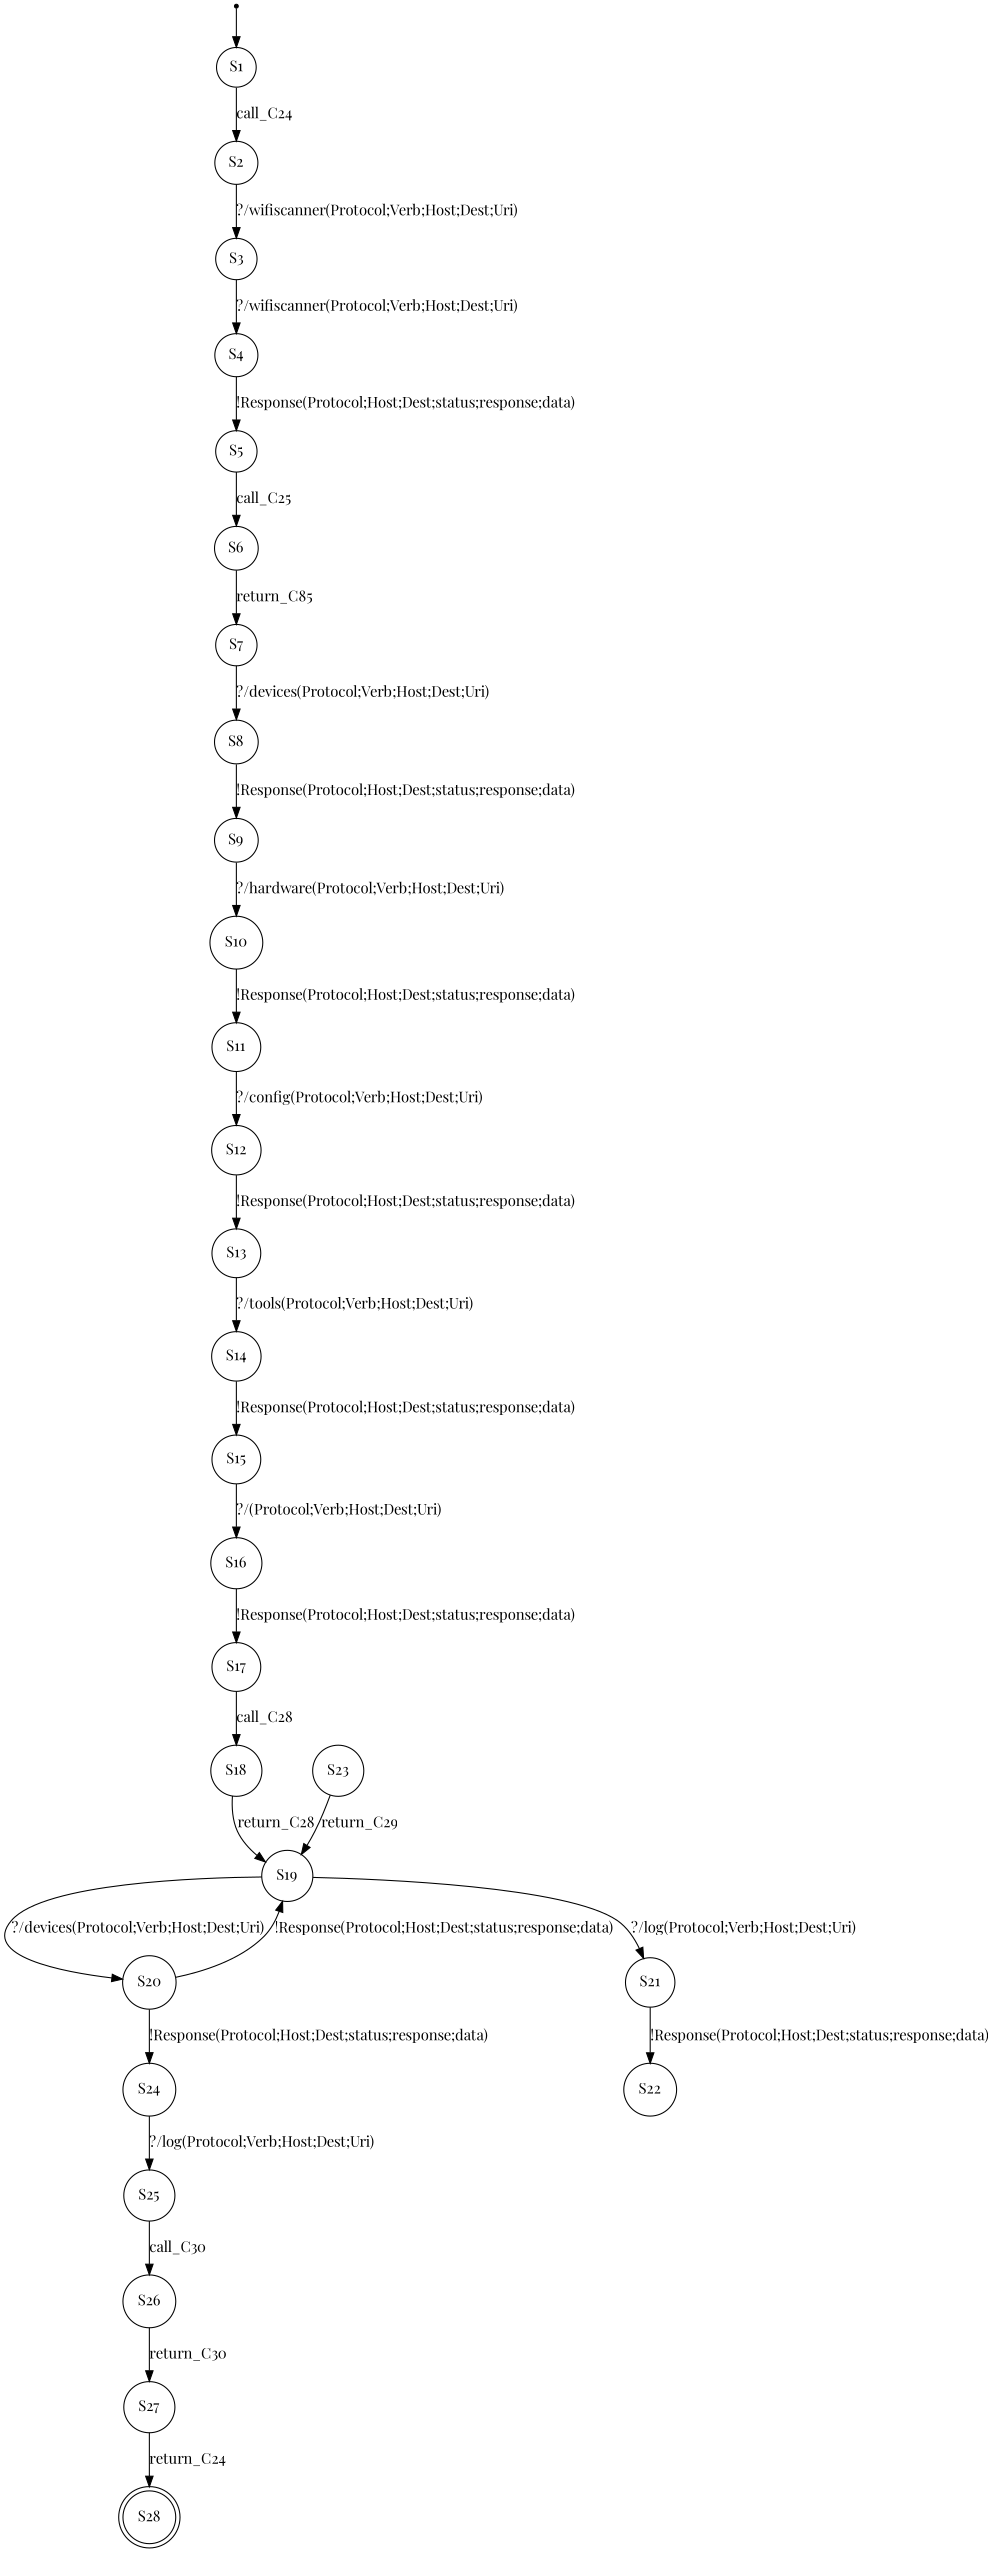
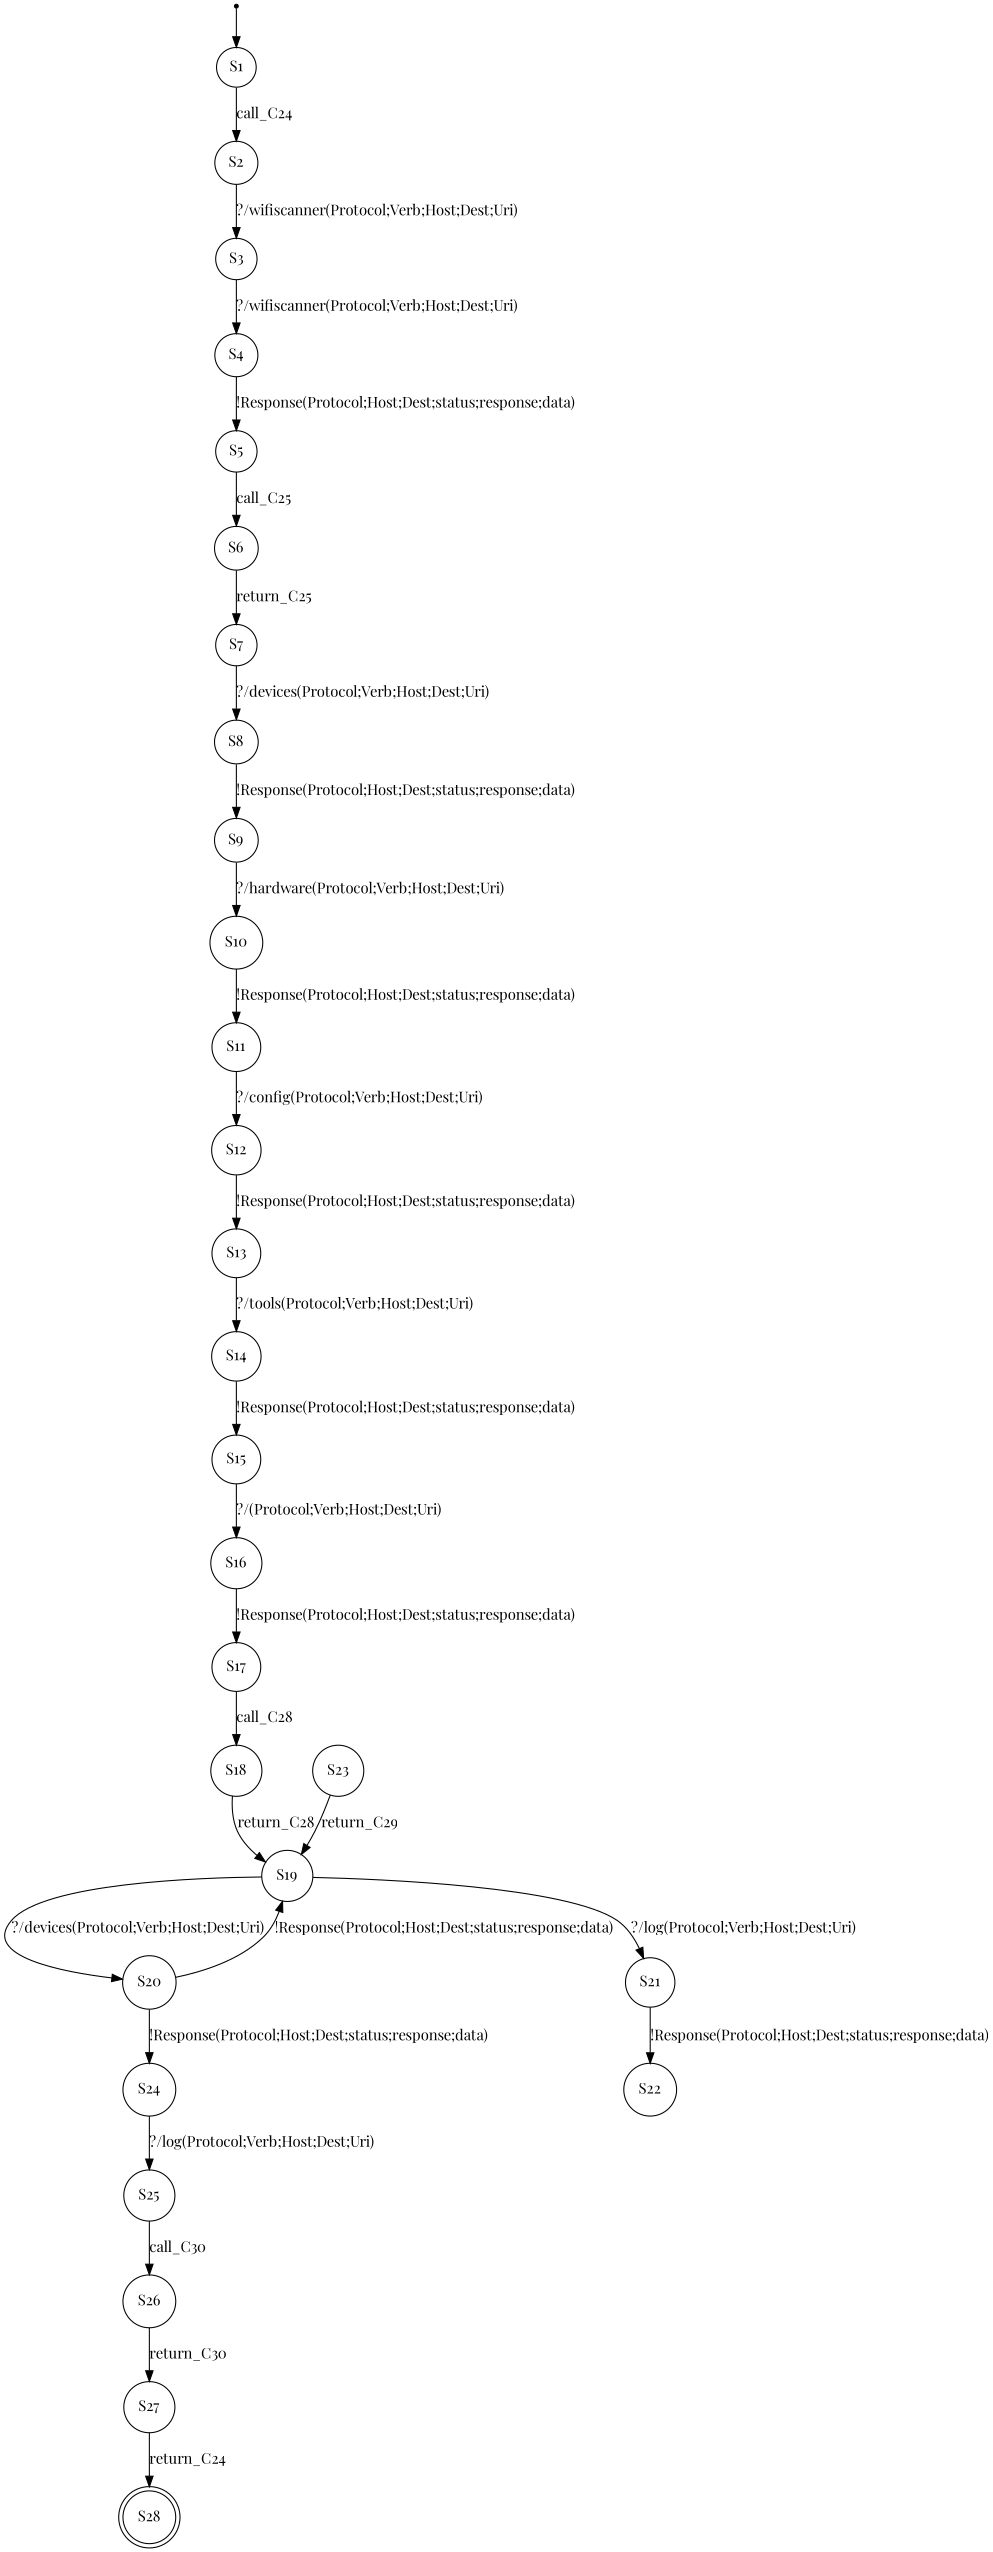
(275, 597) -> (275, 597)
